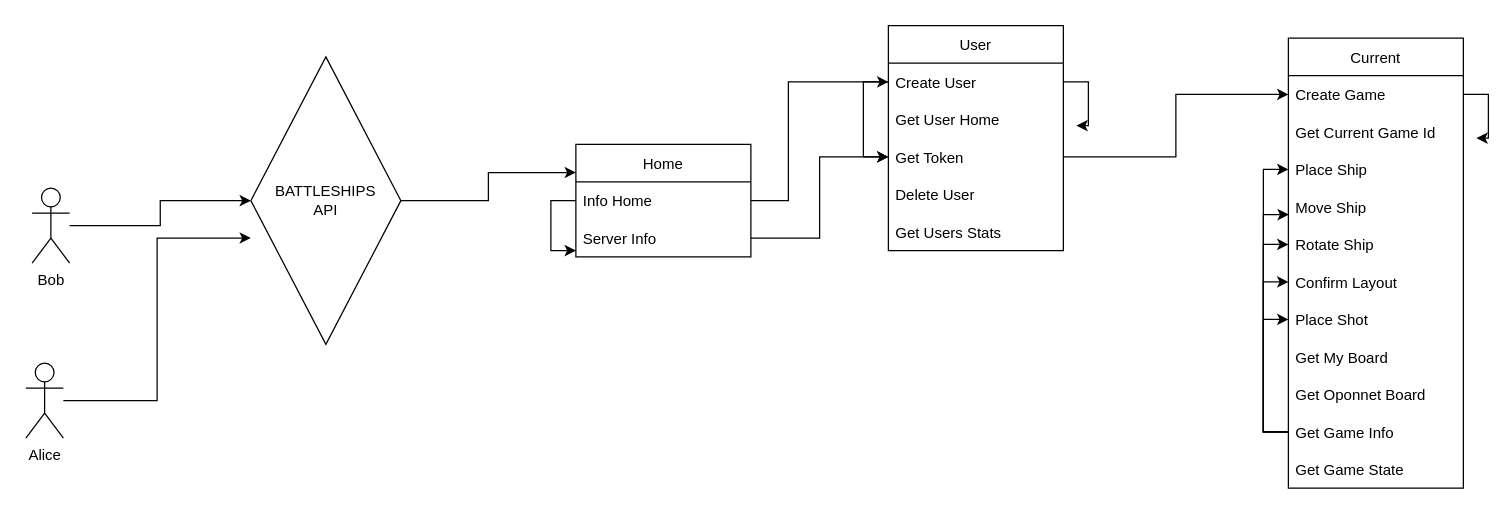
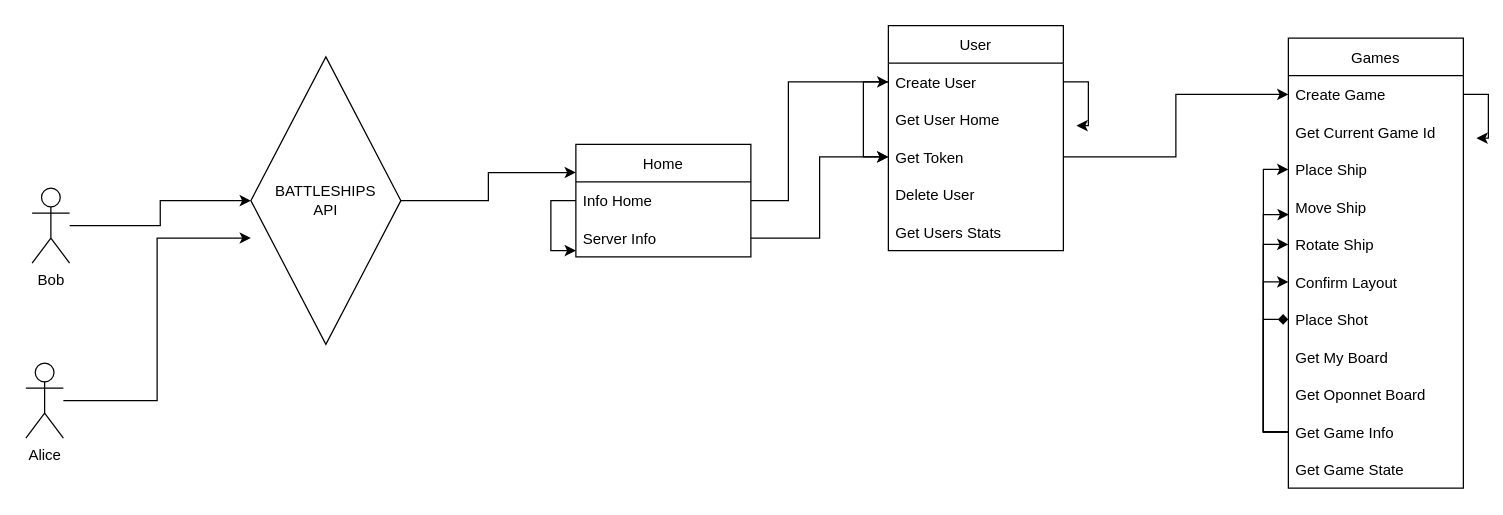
(1375, 58) -> (1375, 58)
(1278, 319) -> (1277, 319)
